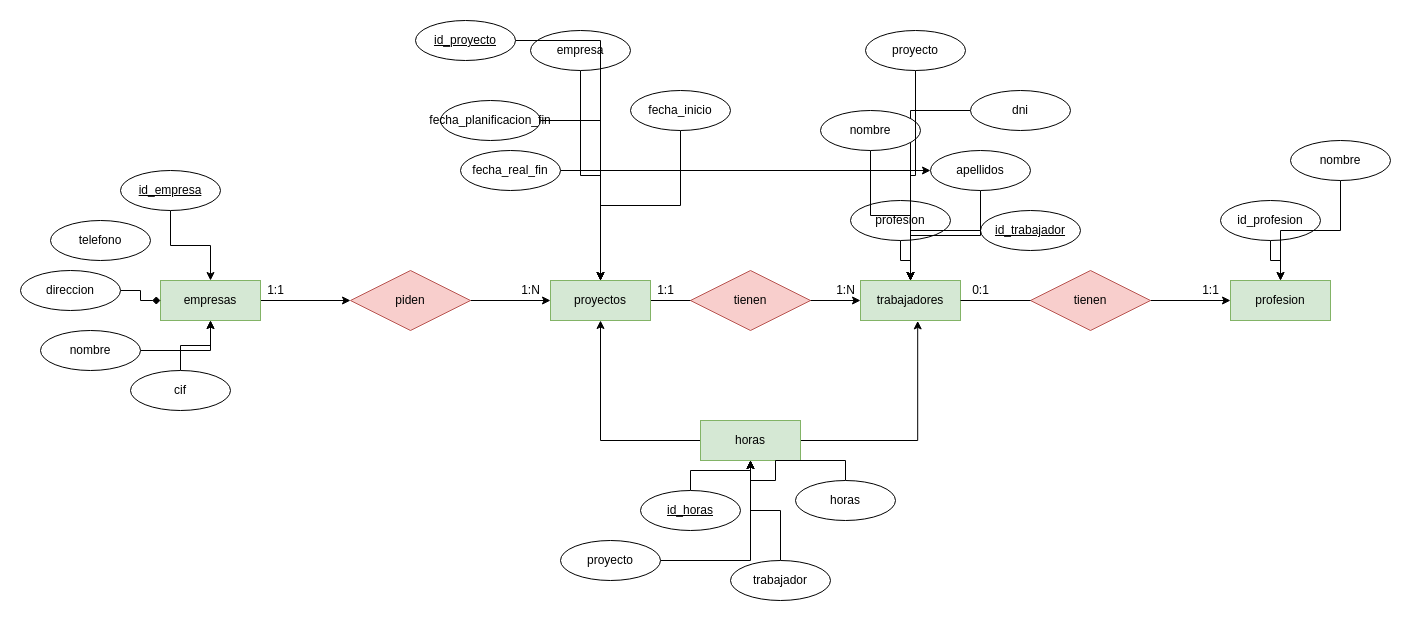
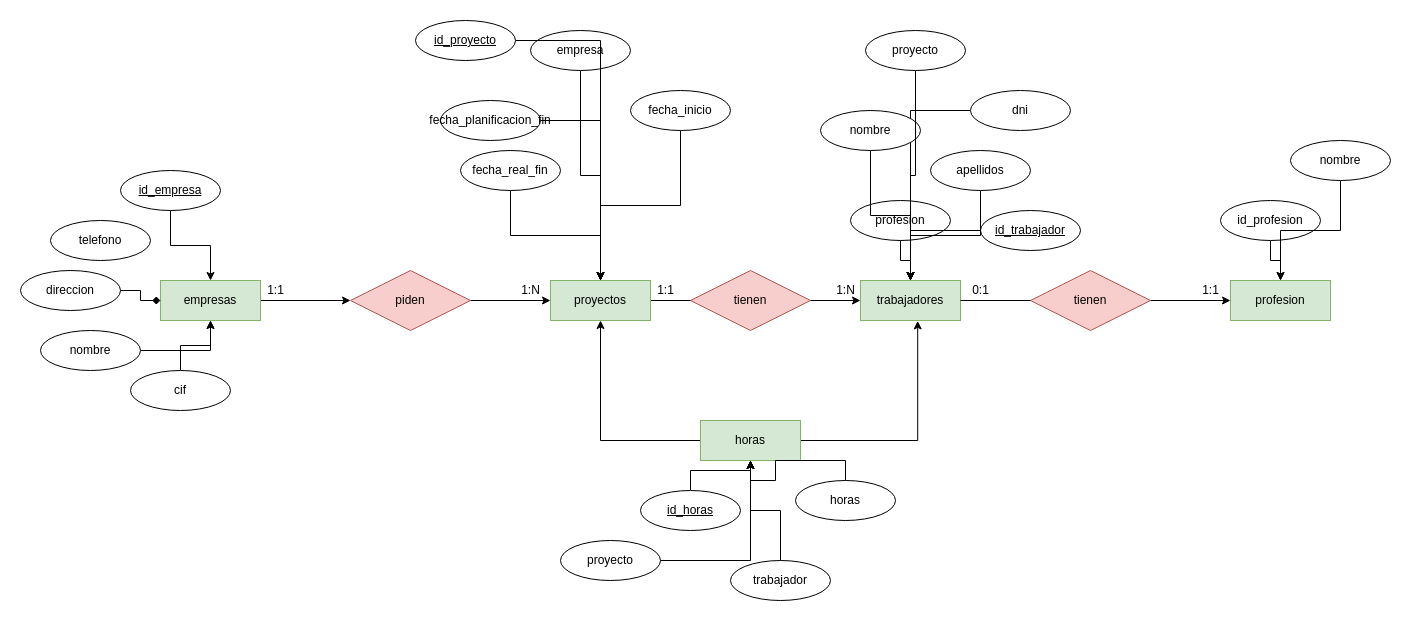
(742, 171) -> (532, 236)
